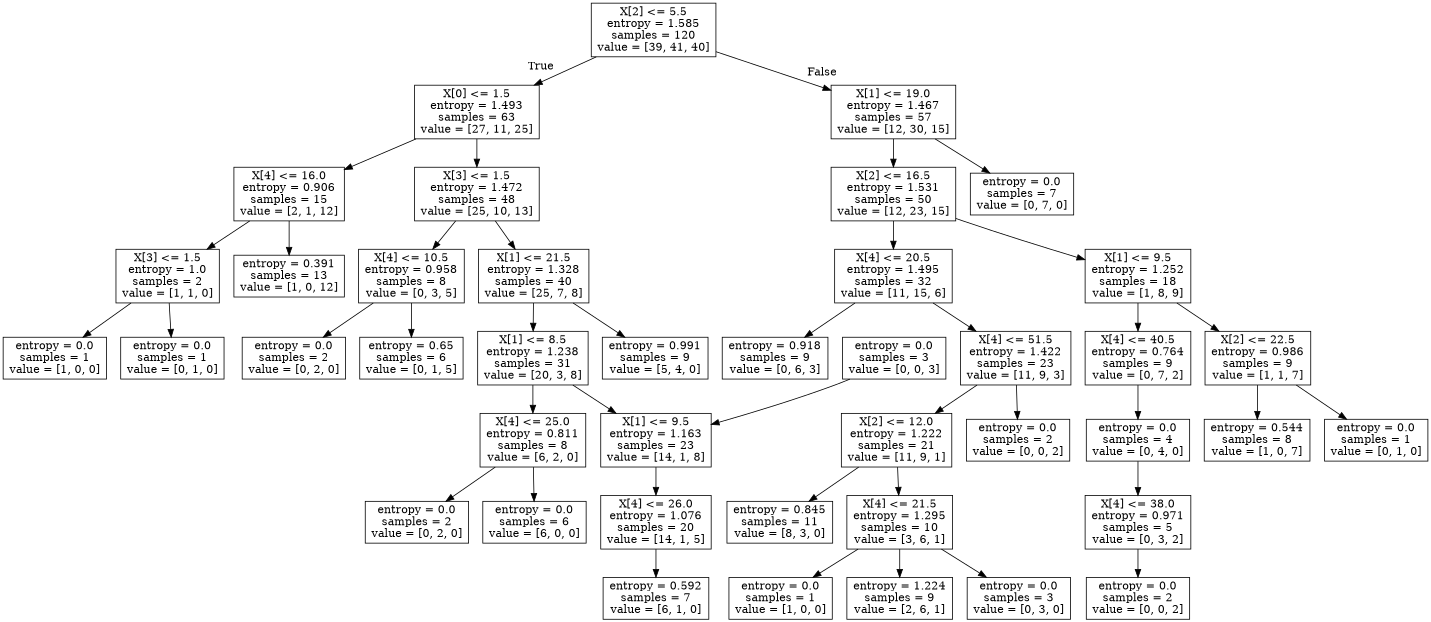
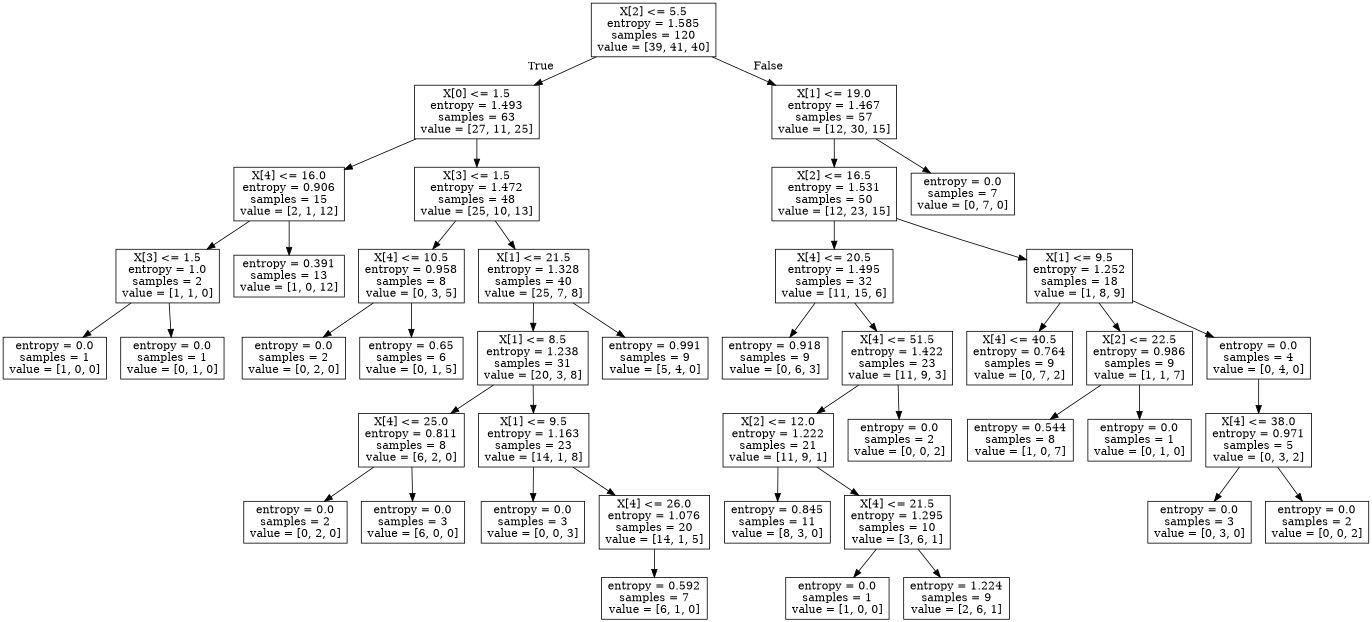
(1138, 398) -> (1169, 317)
(785, 402) -> (533, 480)
(534, 522) -> (413, 522)
(960, 561) -> (1229, 481)
